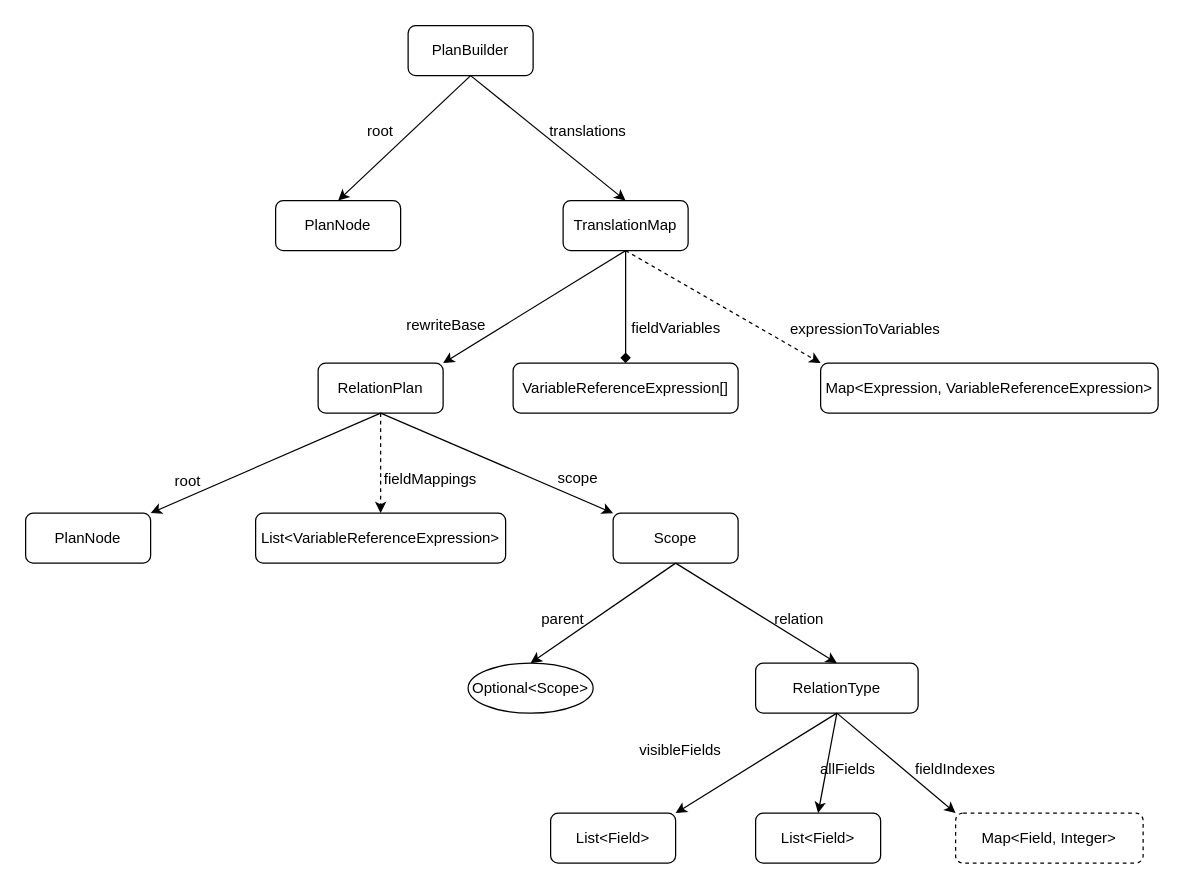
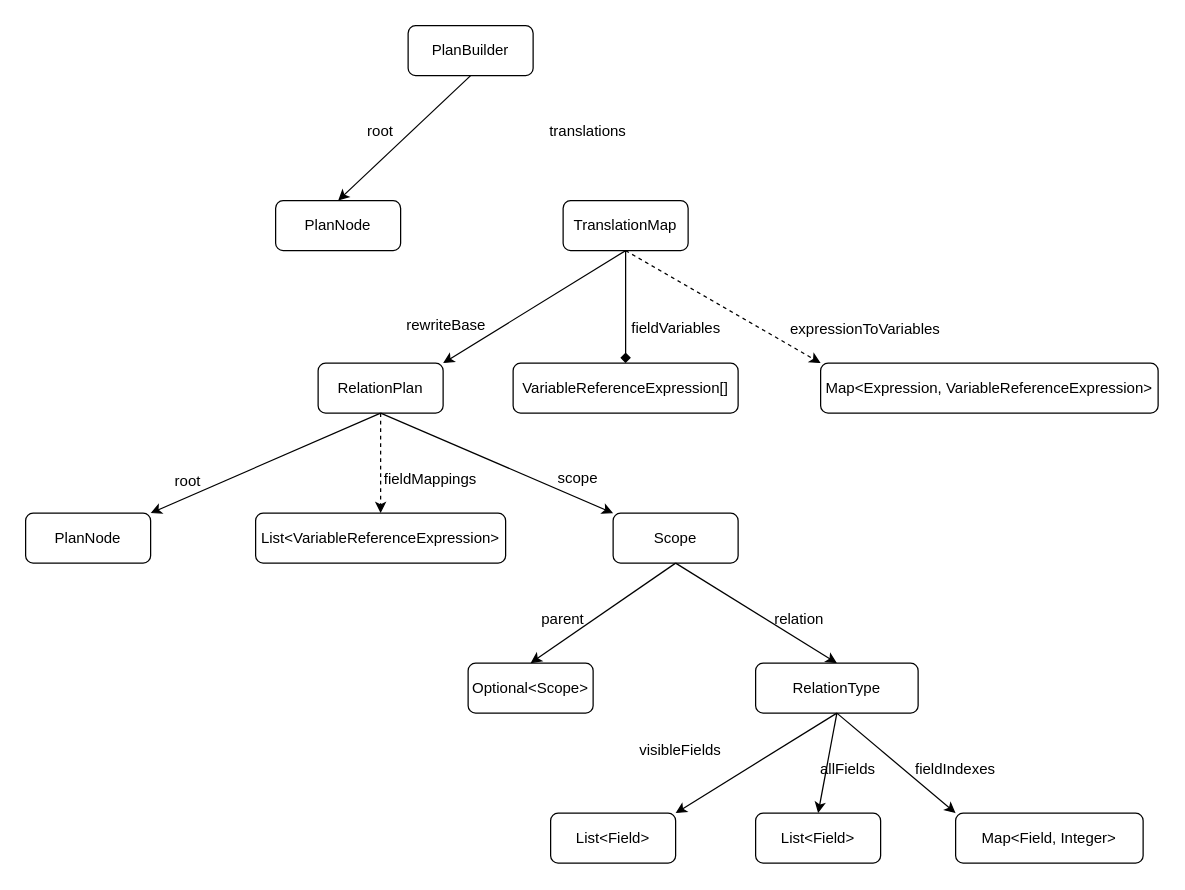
(545, 136) -> none
(531, 688) -> (531, 688)
(1049, 838) -> (1049, 838)
